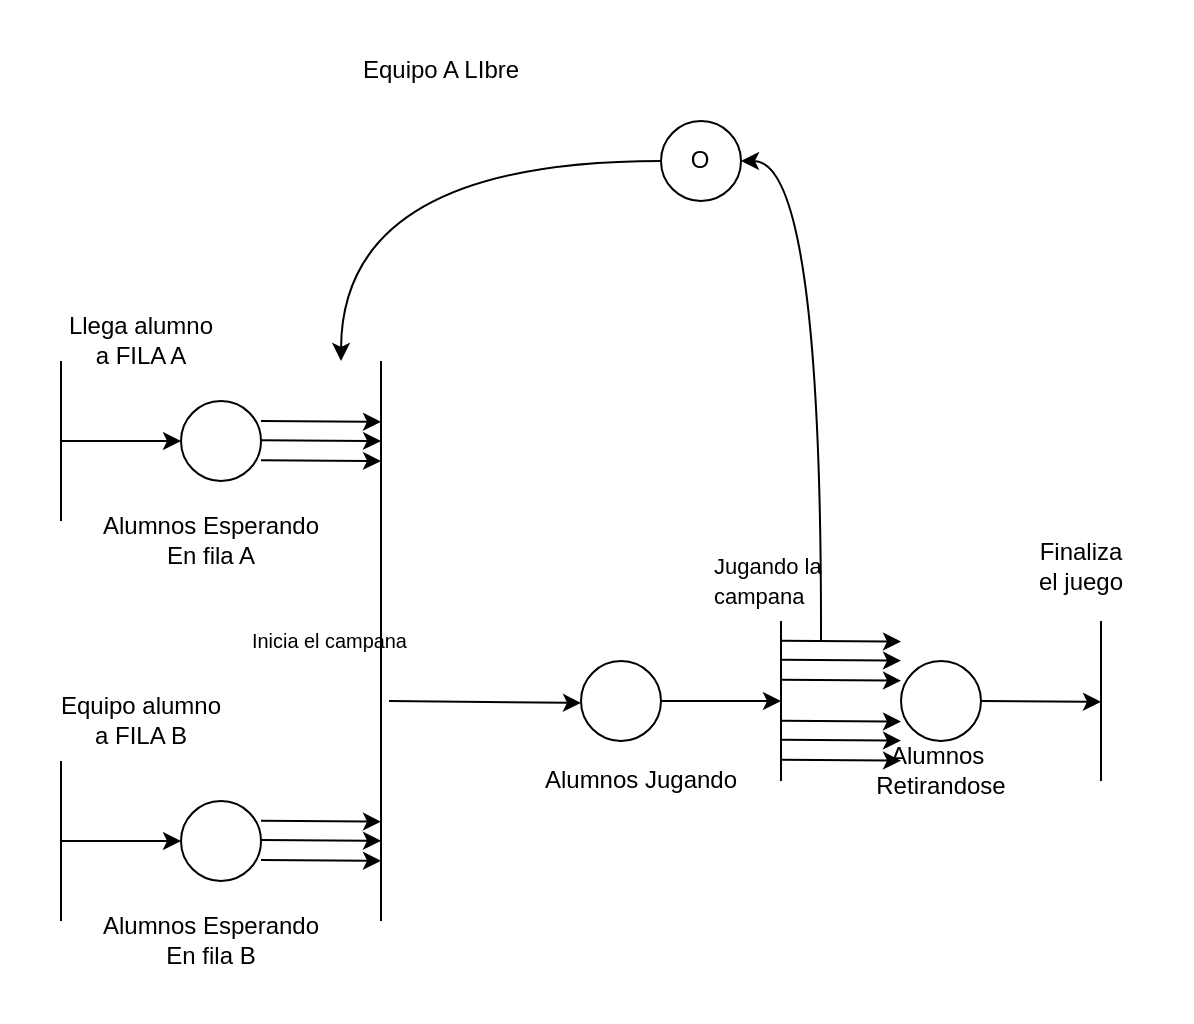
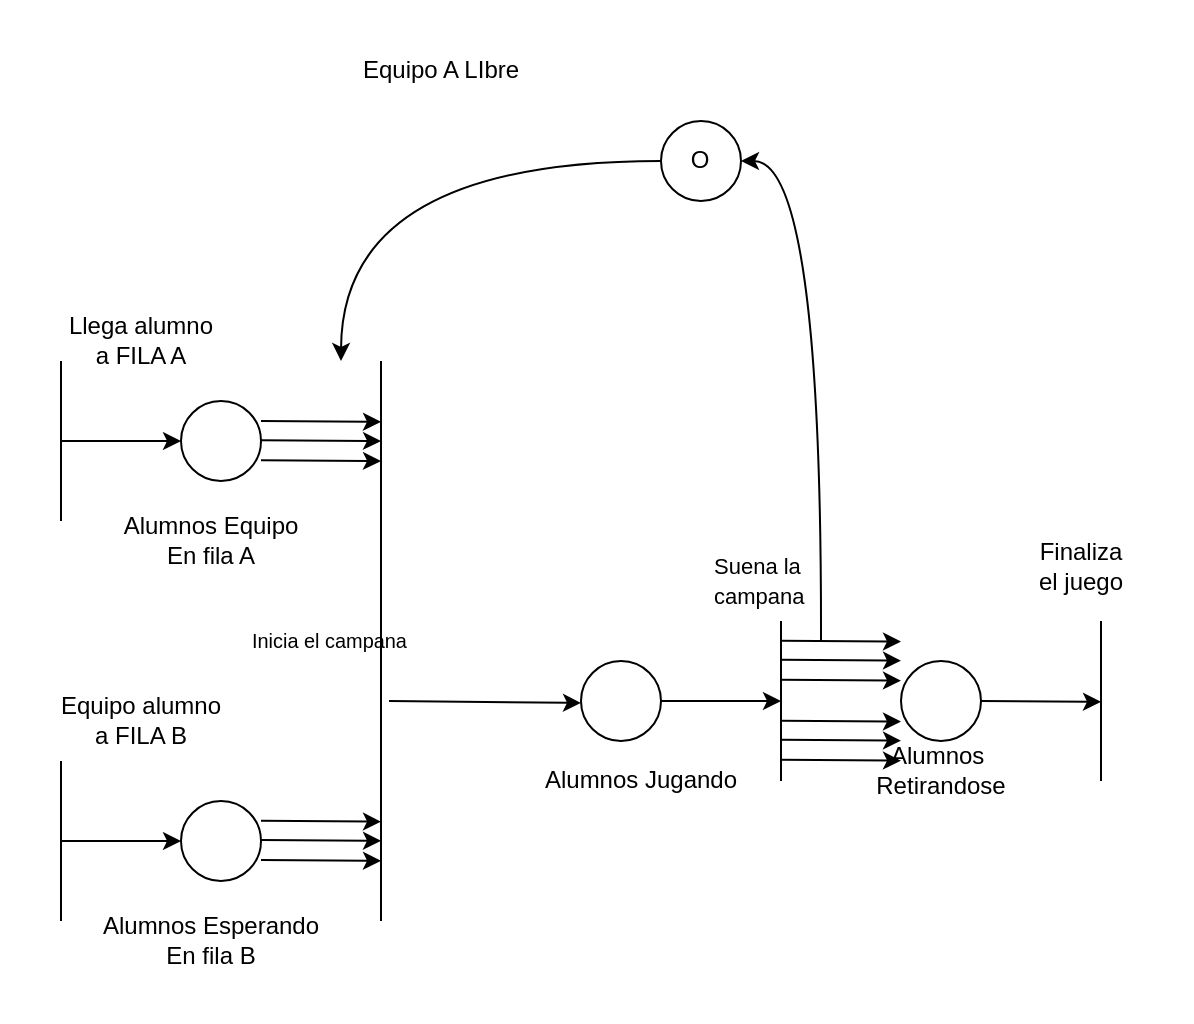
(212, 541) -> (212, 541)
(776, 581) -> (763, 581)
